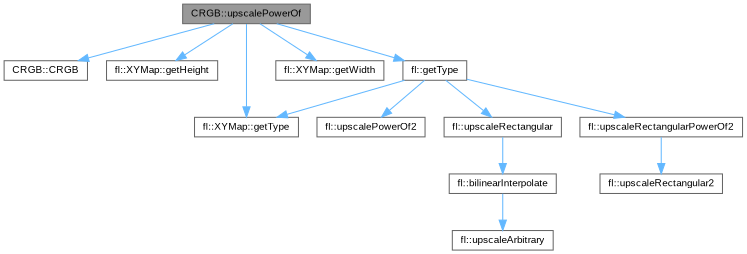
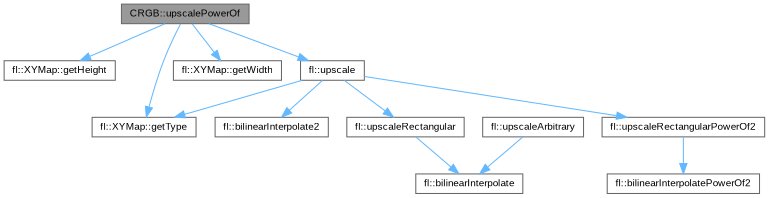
(46, 70) -> none
(435, 70) -> (332, 70)
(371, 127) -> (272, 127)
(661, 184) -> (683, 184)
(503, 207) -> (505, 152)
